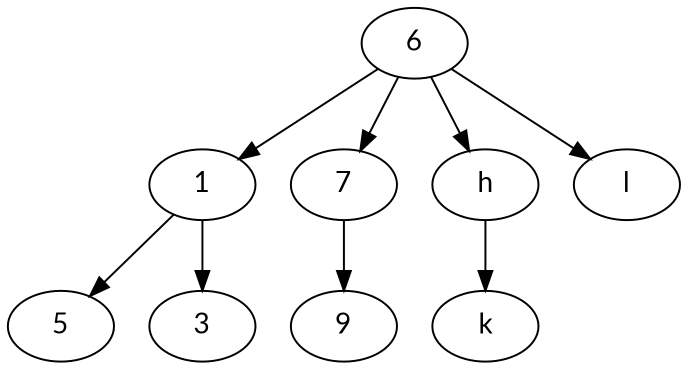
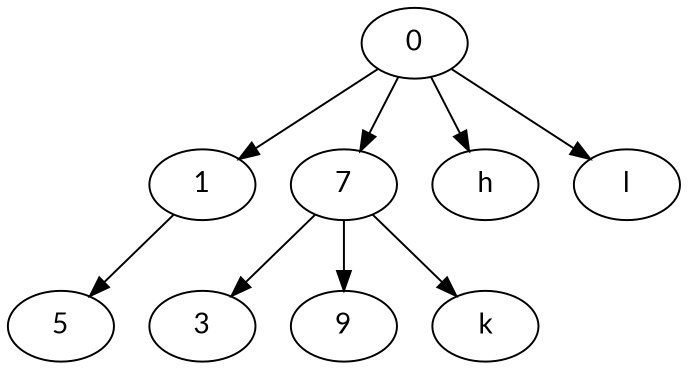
(415, 43) -> (415, 43)
(202, 246) -> (280, 248)
(485, 246) -> (407, 248)
